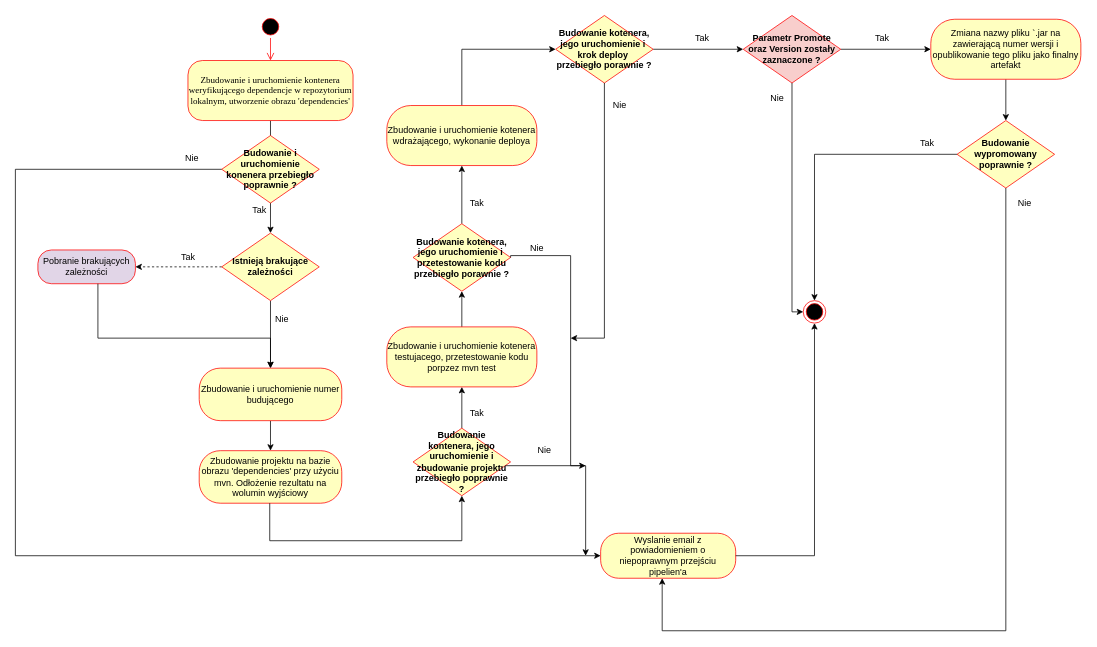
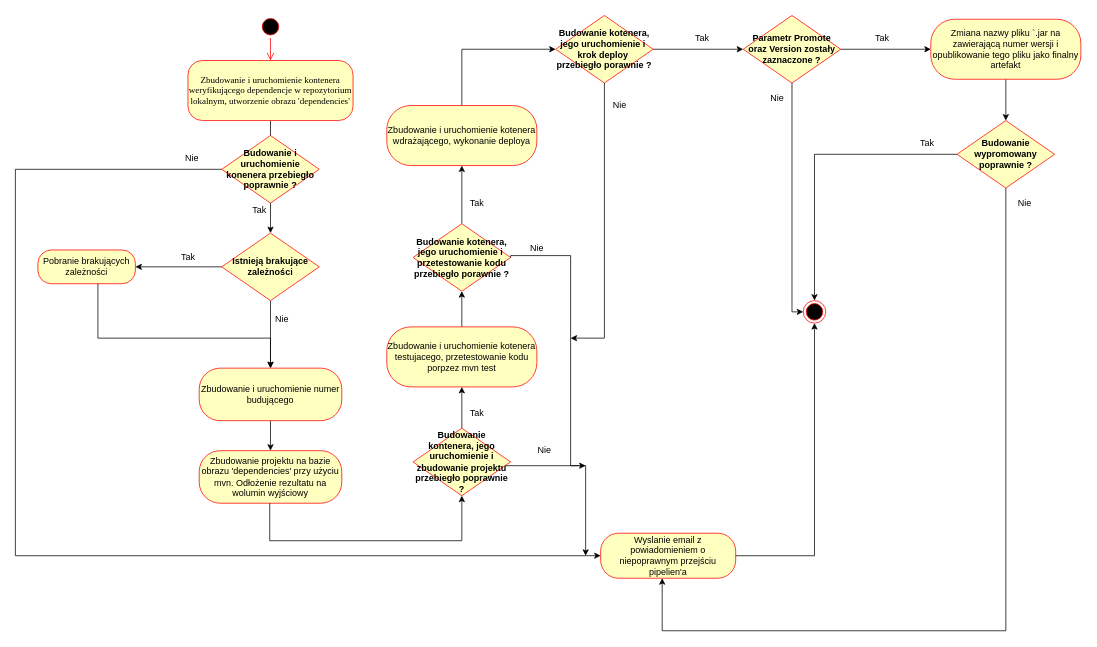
(792, 49) -> (792, 49)
(87, 267) -> (87, 267)
(180, 267) -> (180, 267)
